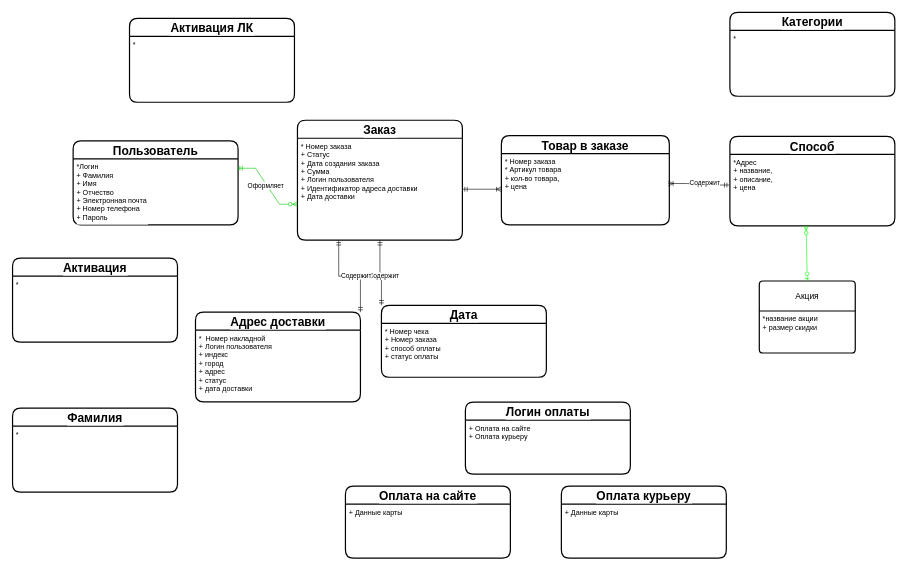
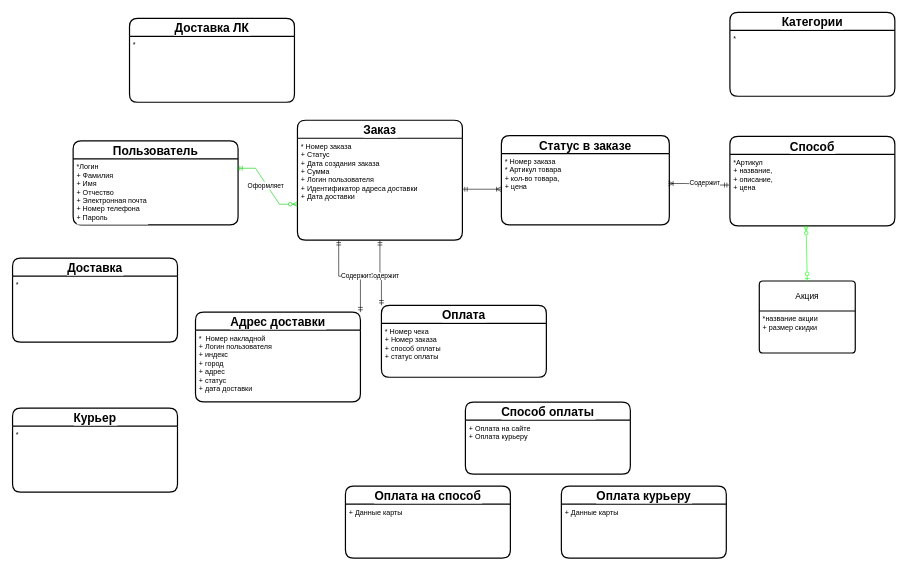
(212, 28) -> (212, 28)
(585, 146) -> (585, 146)
(745, 163) -> (749, 163)
(95, 268) -> (95, 268)
(464, 316) -> (464, 316)
(548, 412) -> (548, 412)
(95, 418) -> (95, 418)
(428, 496) -> (428, 496)
